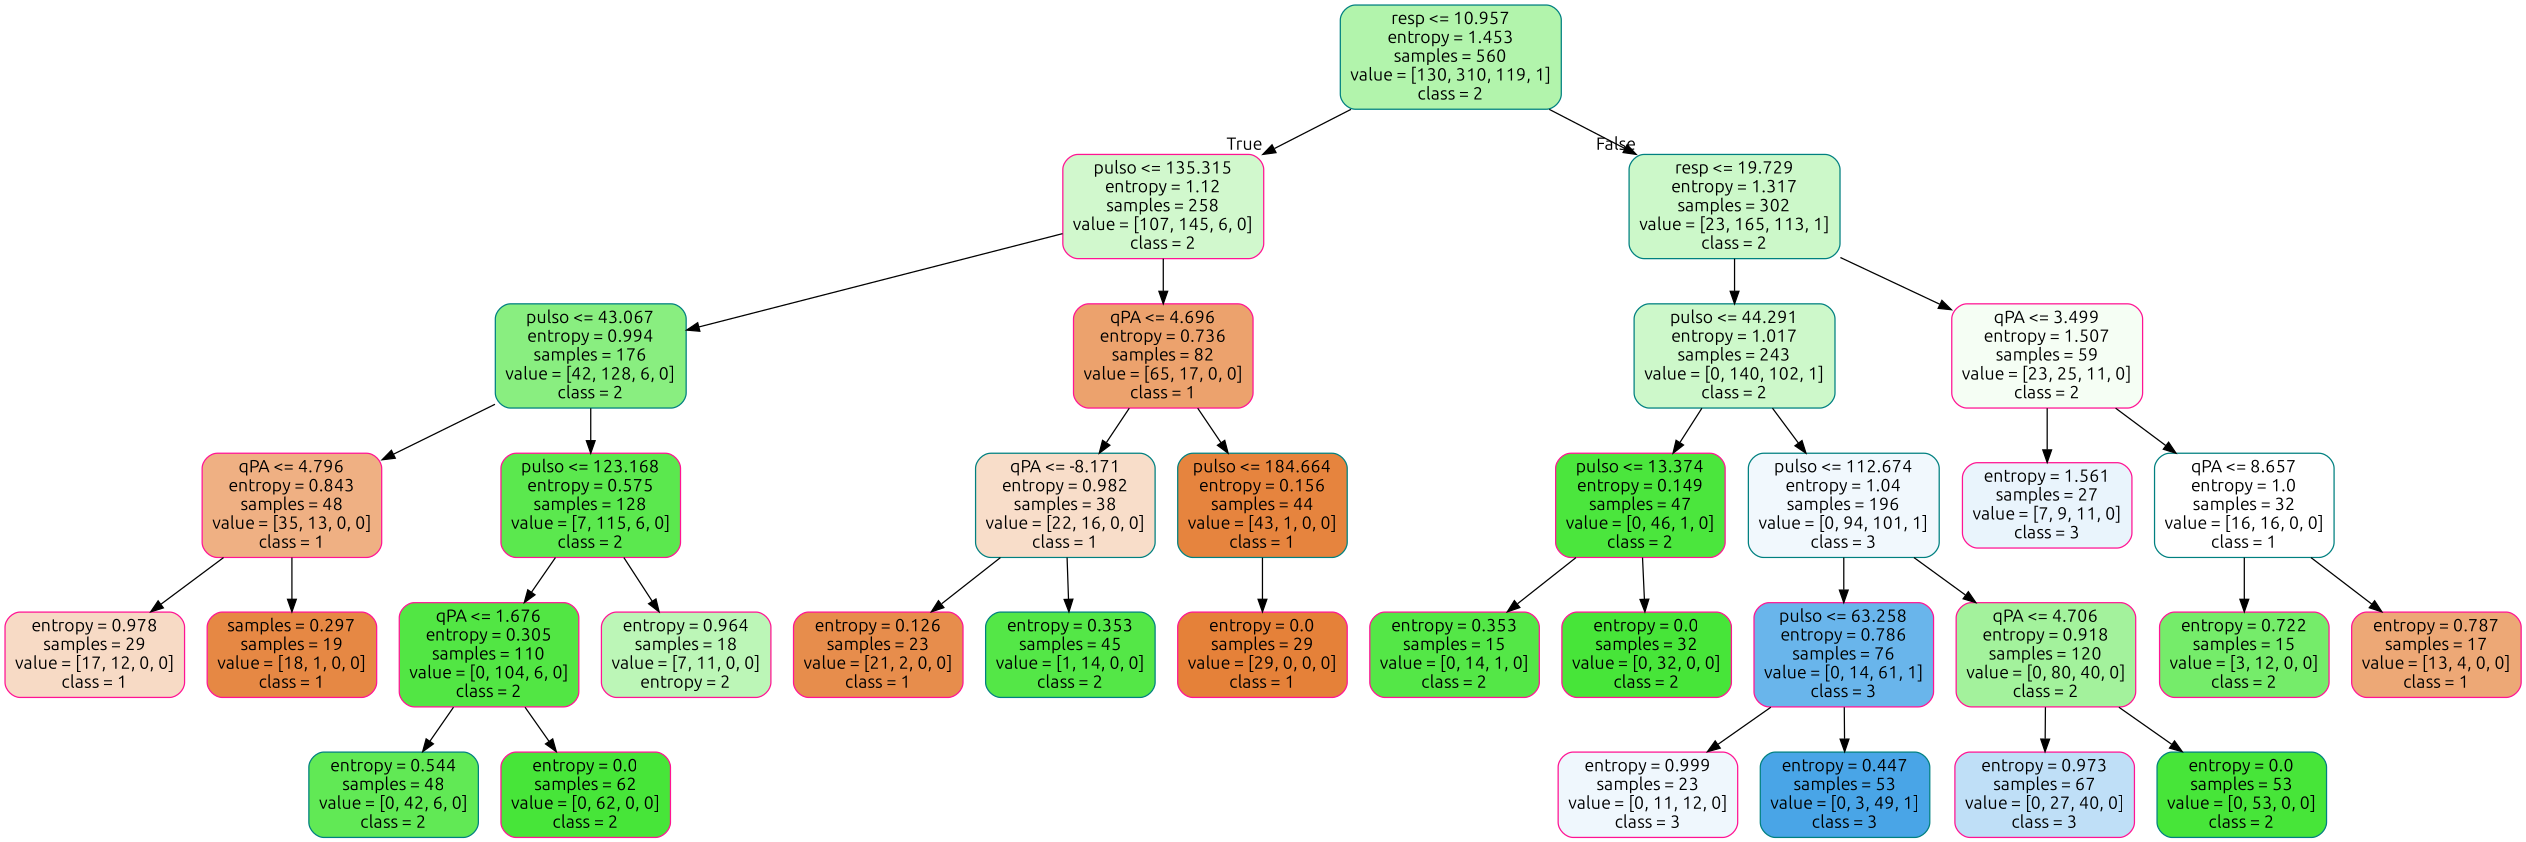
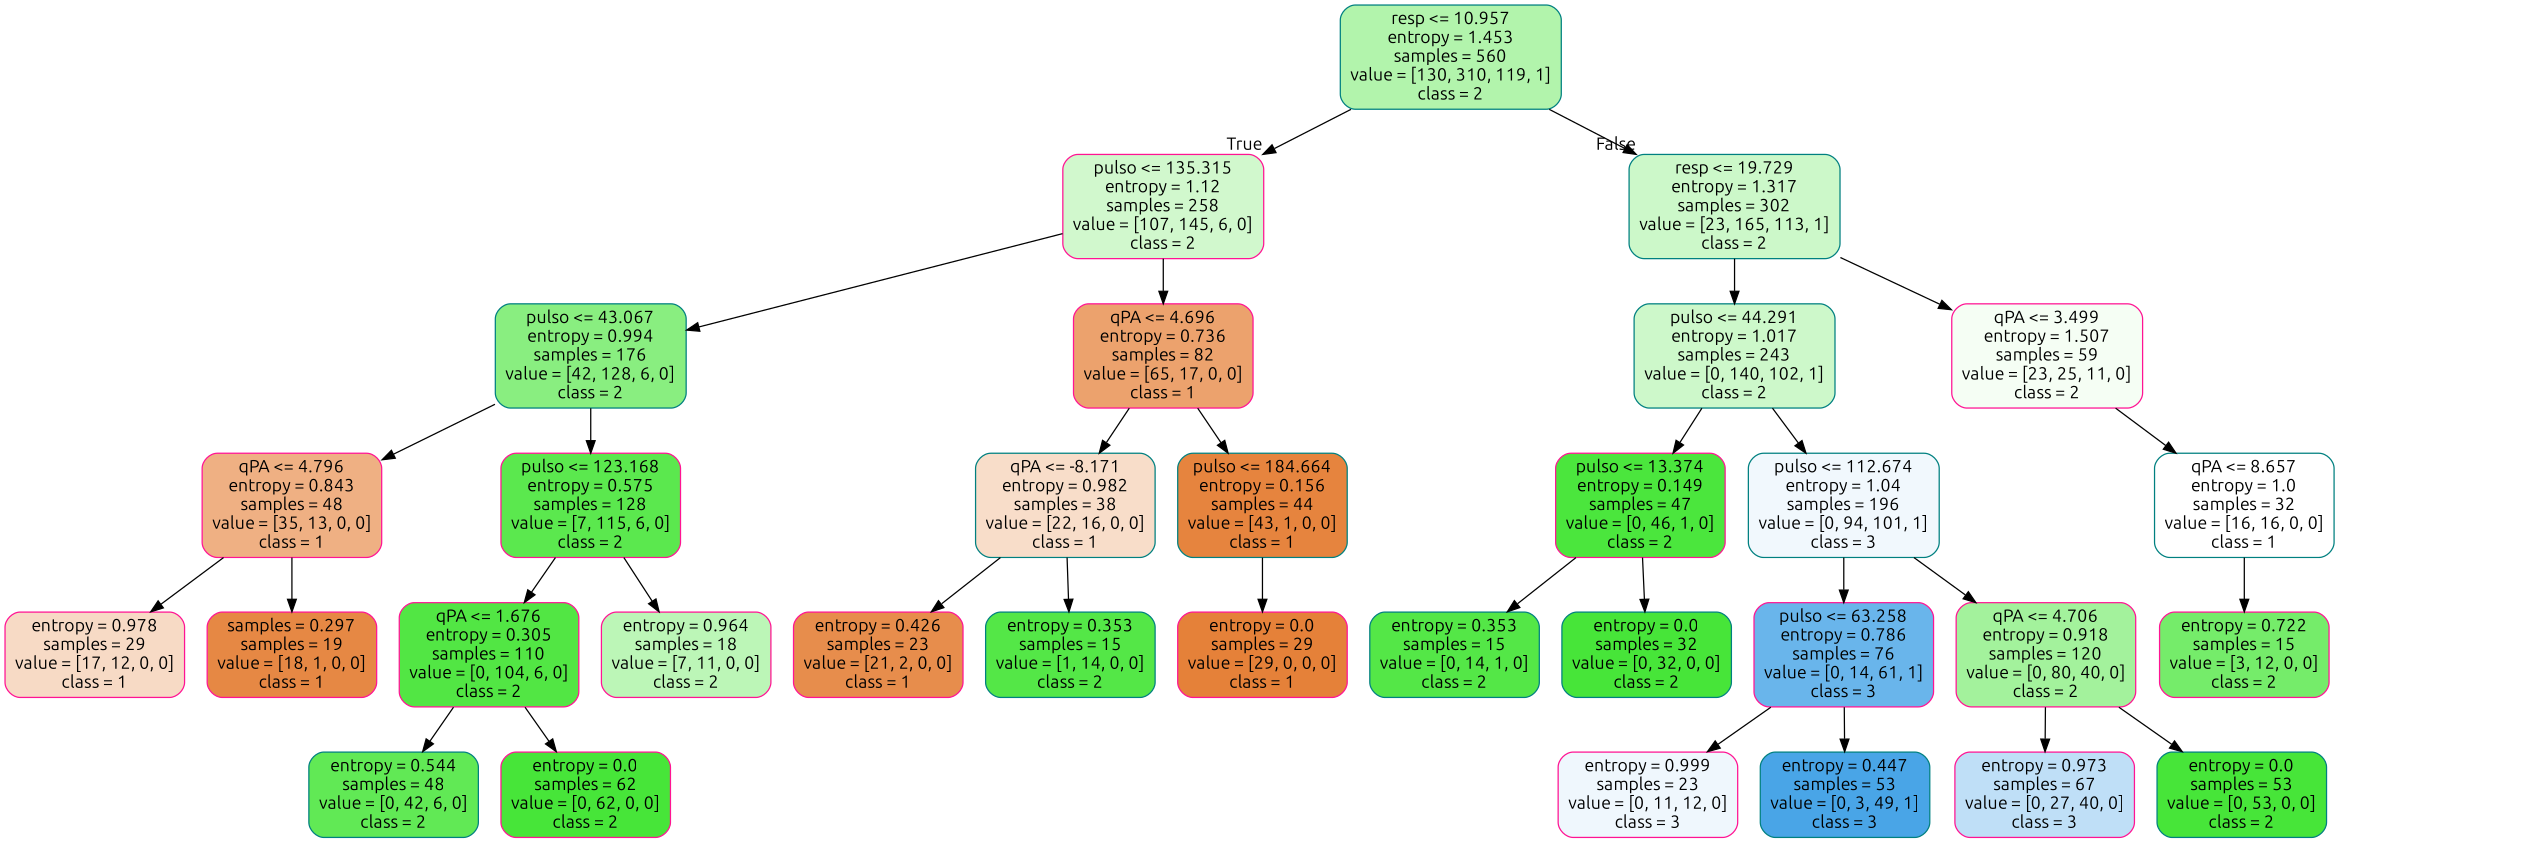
(2047, 505) -> none
(686, 655) -> (686, 655)
(878, 655) -> (878, 655)
(1070, 655) -> (1070, 655)
(1455, 655) -> (1455, 655)
(1647, 655) -> (1647, 655)
(2436, 655) -> none
